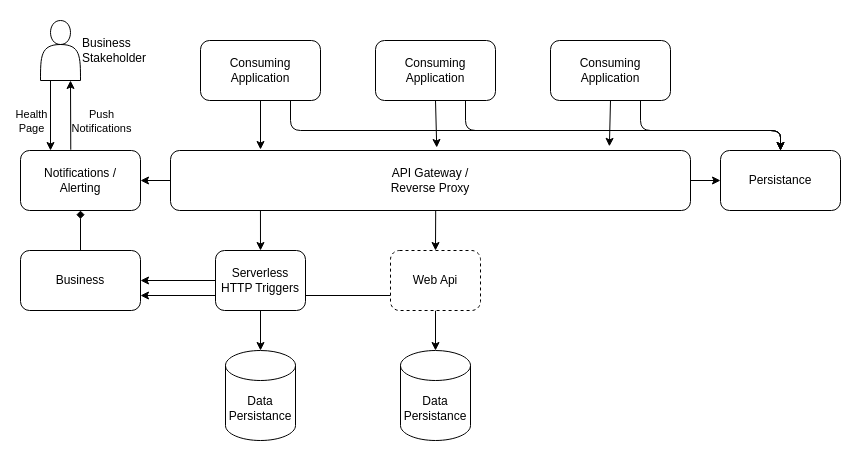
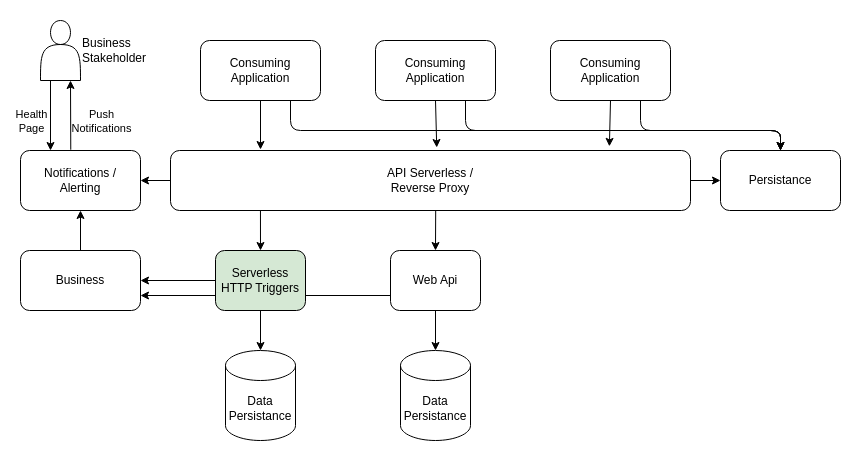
(431, 181) -> (431, 181)
(81, 219) -> (81, 218)
(261, 281) -> (261, 281)
(436, 281) -> (436, 281)
